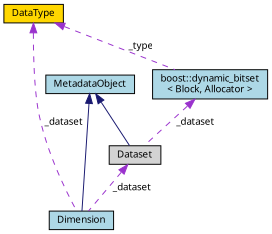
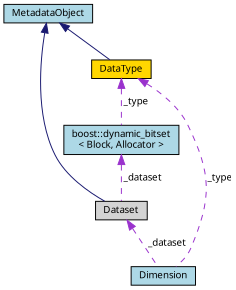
(63, 122) -> (219, 178)
(85, 157) -> (89, 44)
